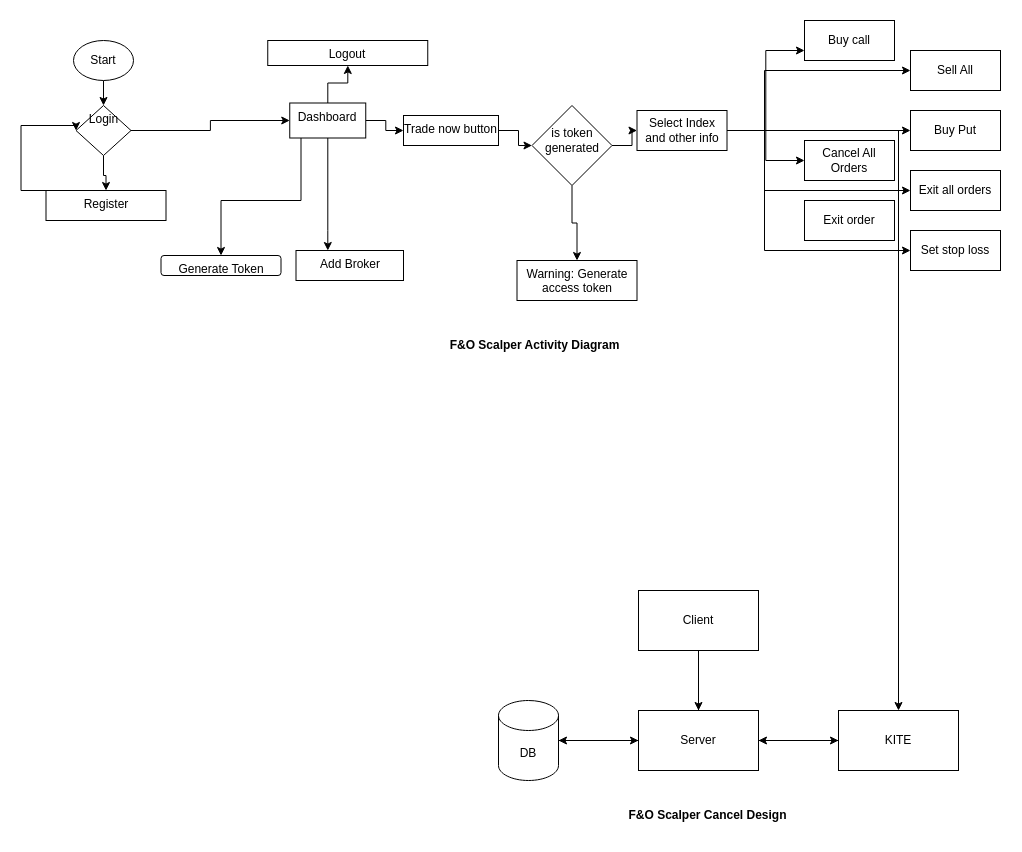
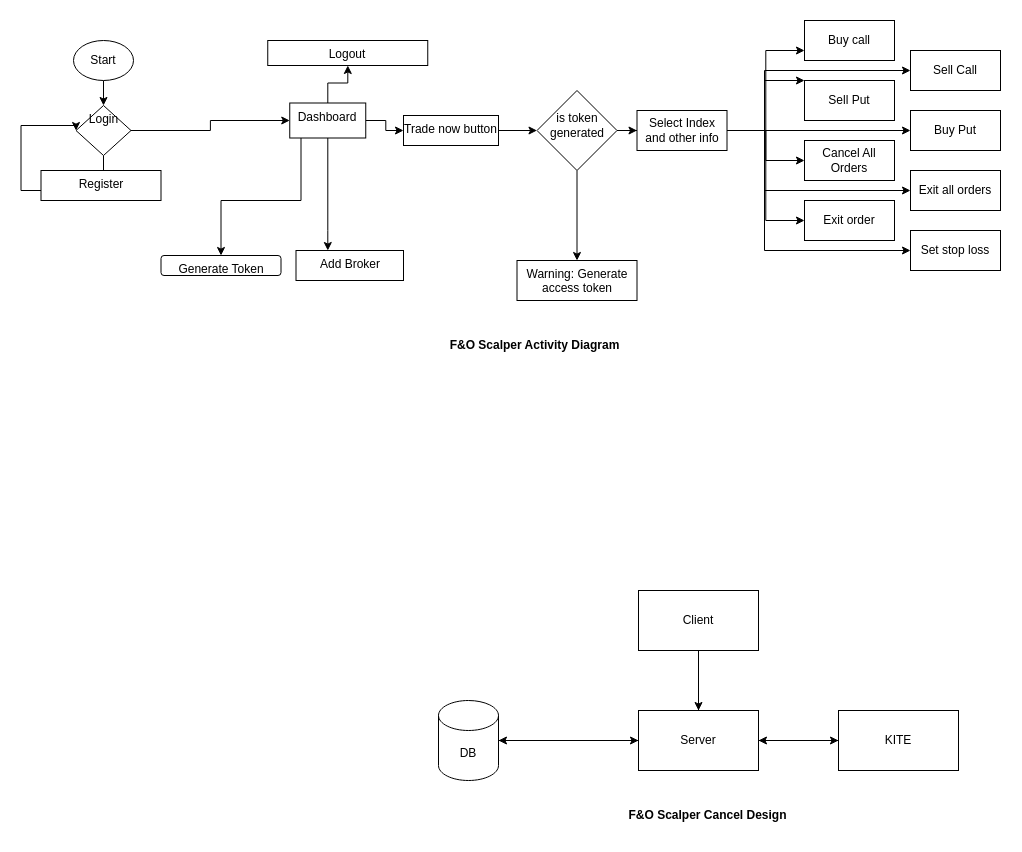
(956, 71) -> (956, 71)
none -> (782, 81)
none -> (850, 101)
(572, 146) -> (577, 131)
(106, 206) -> (101, 186)
(899, 418) -> (766, 207)
(529, 741) -> (469, 741)
